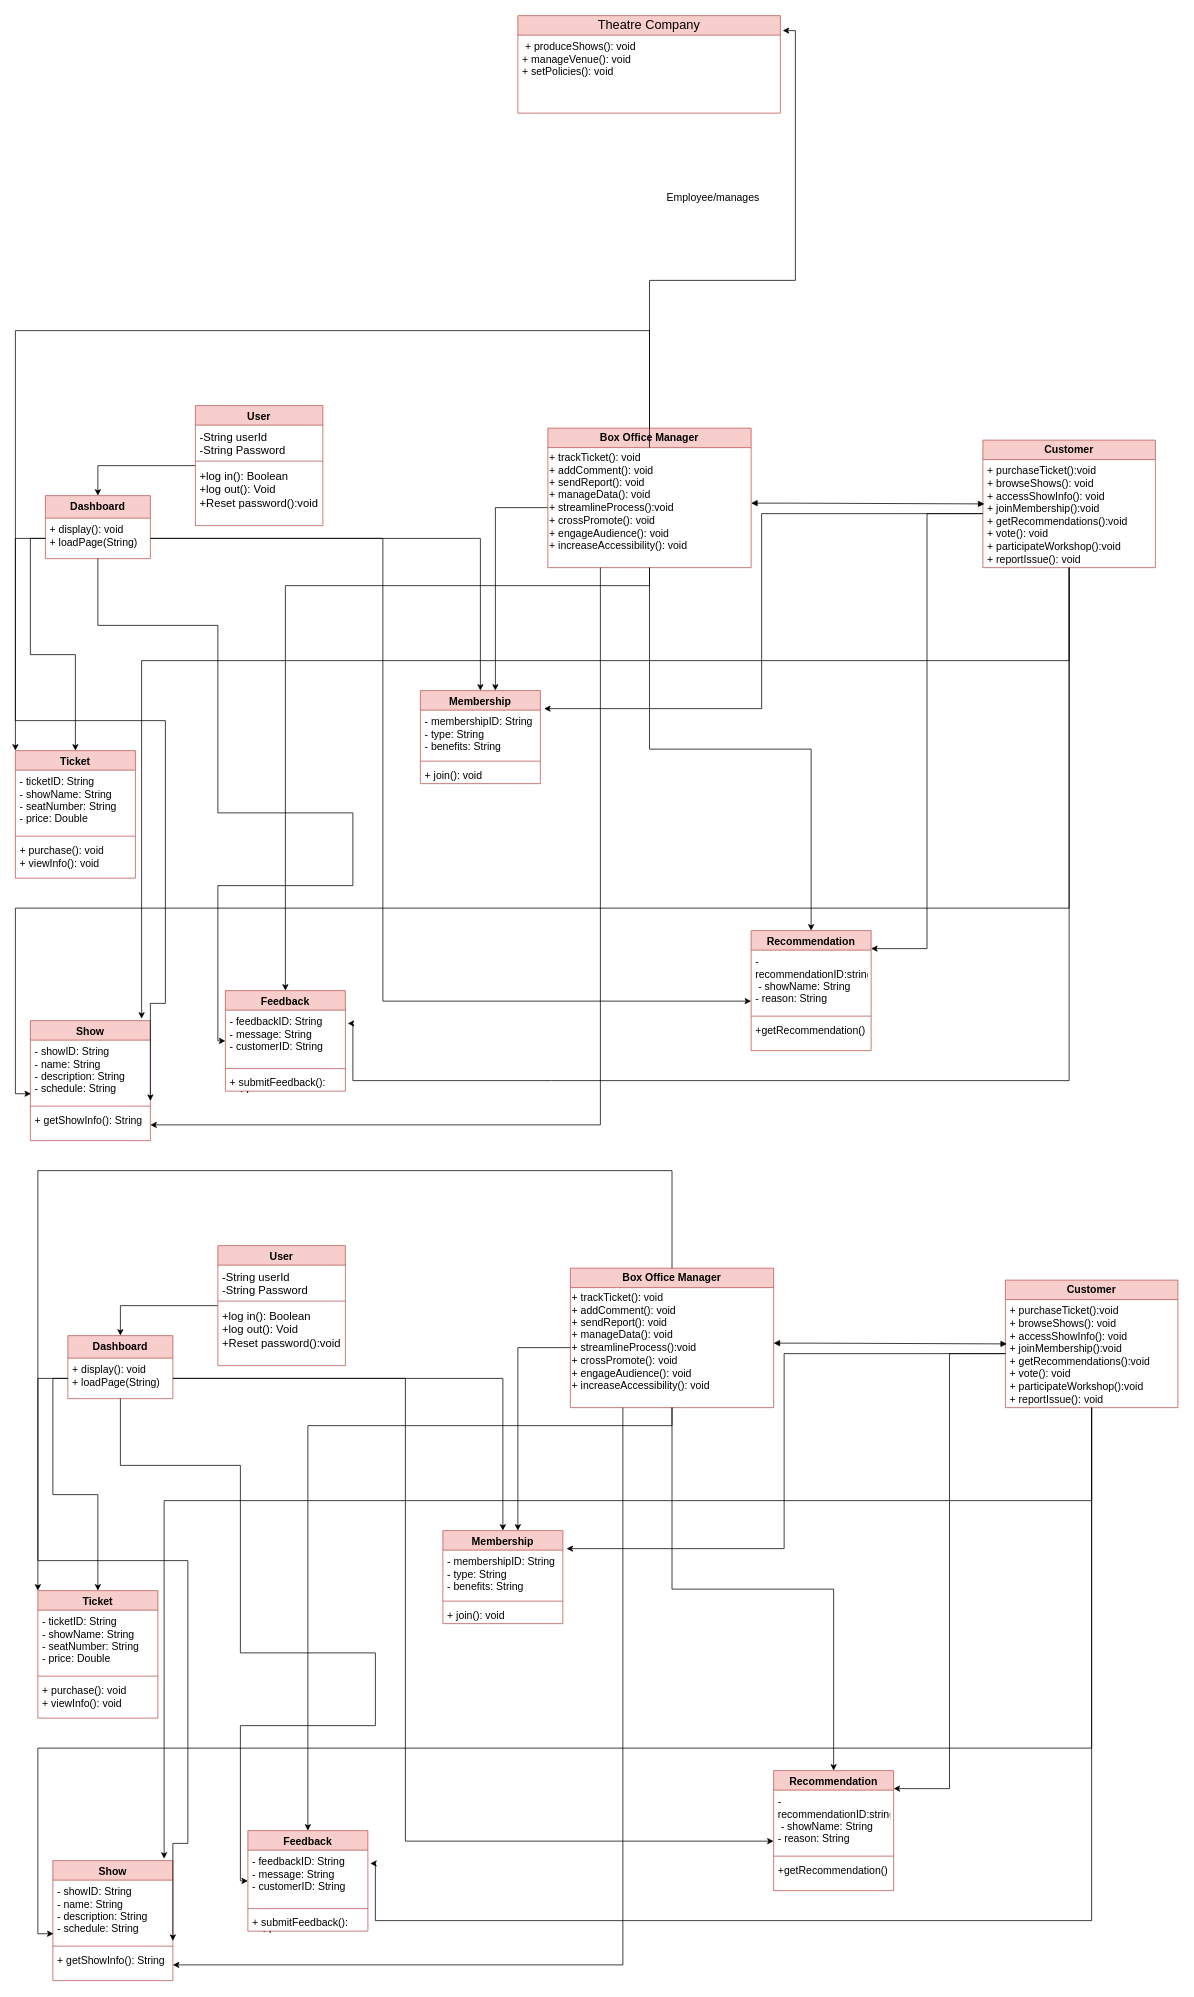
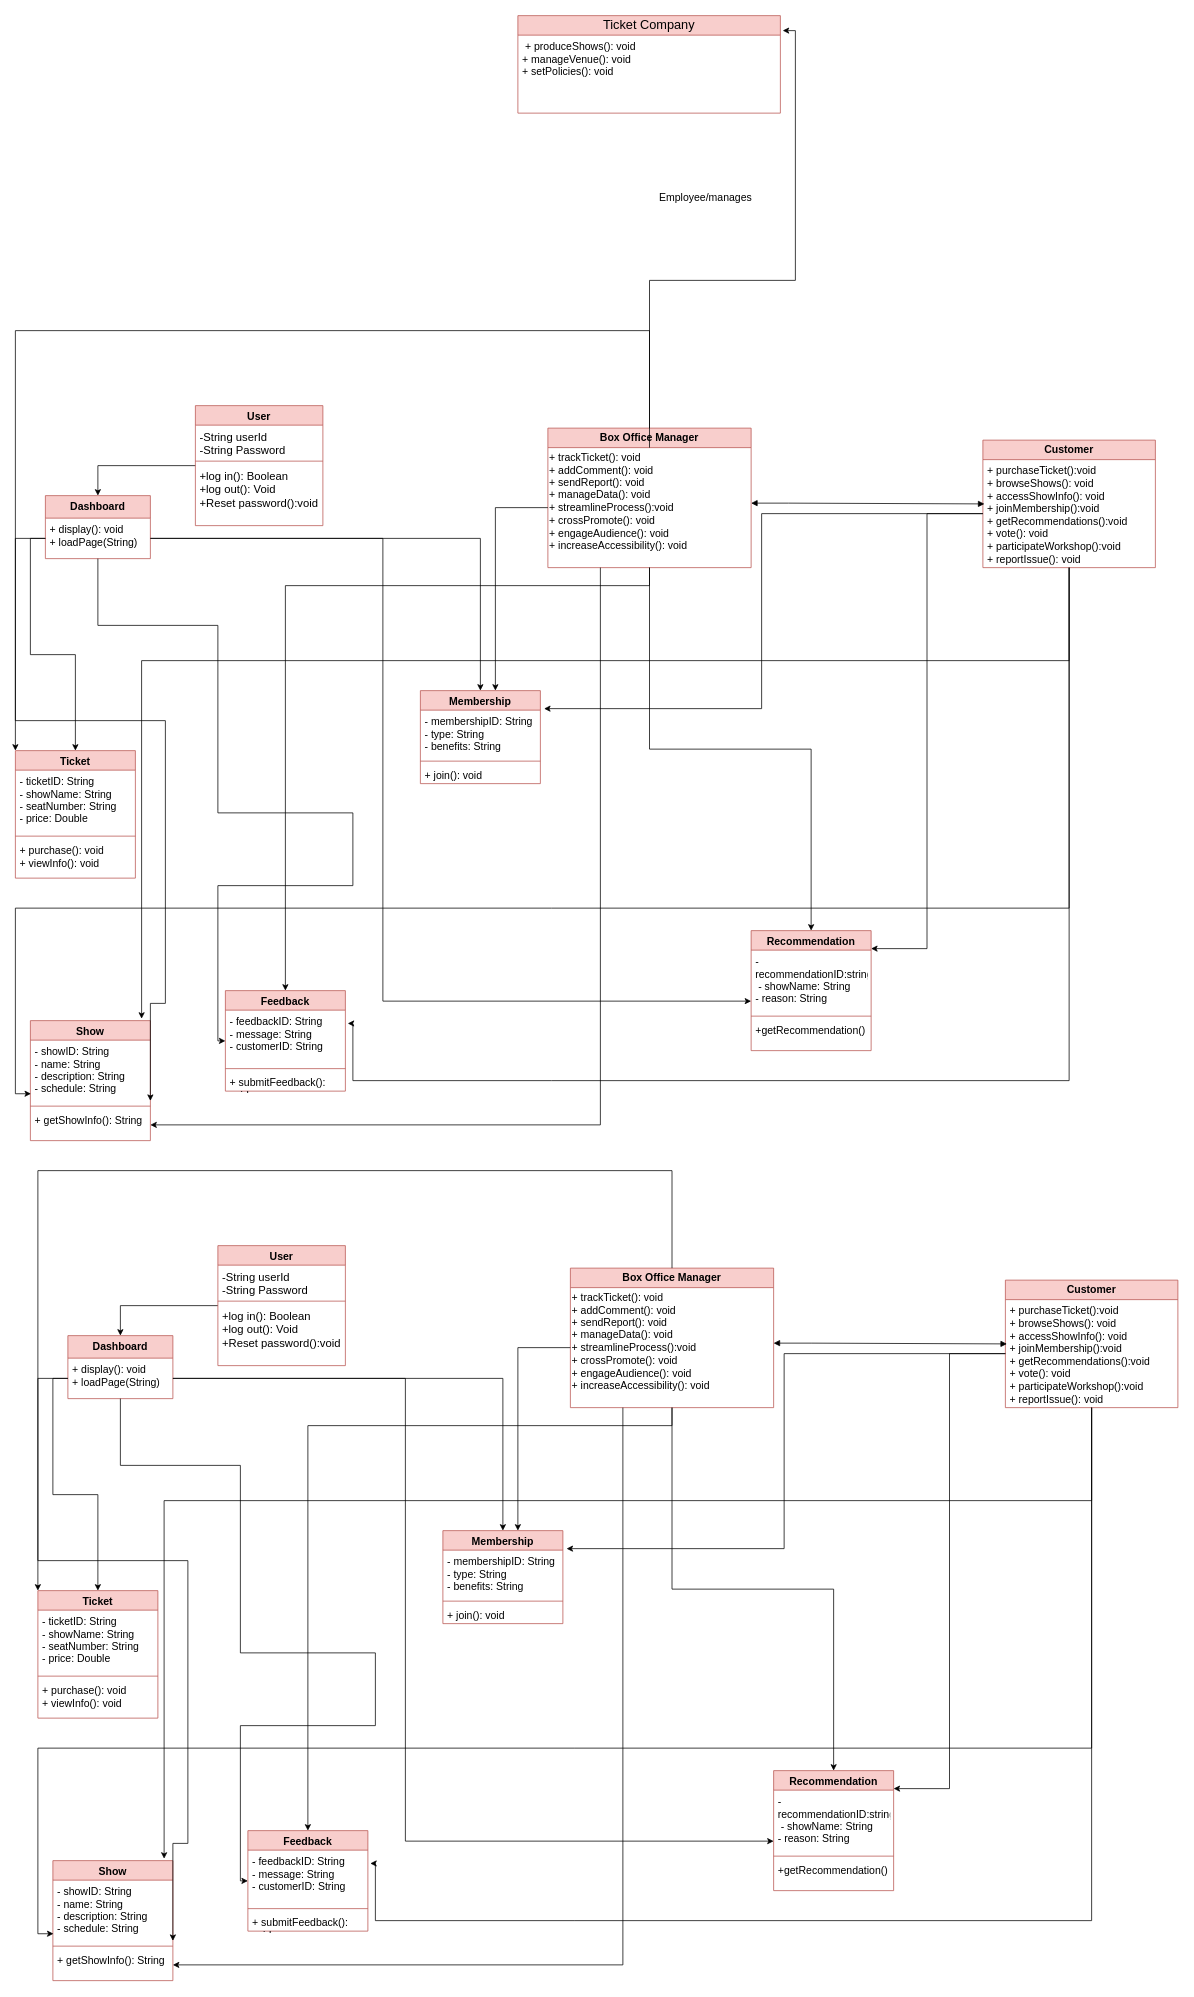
(649, 25) -> (649, 25)
(713, 198) -> (705, 198)
